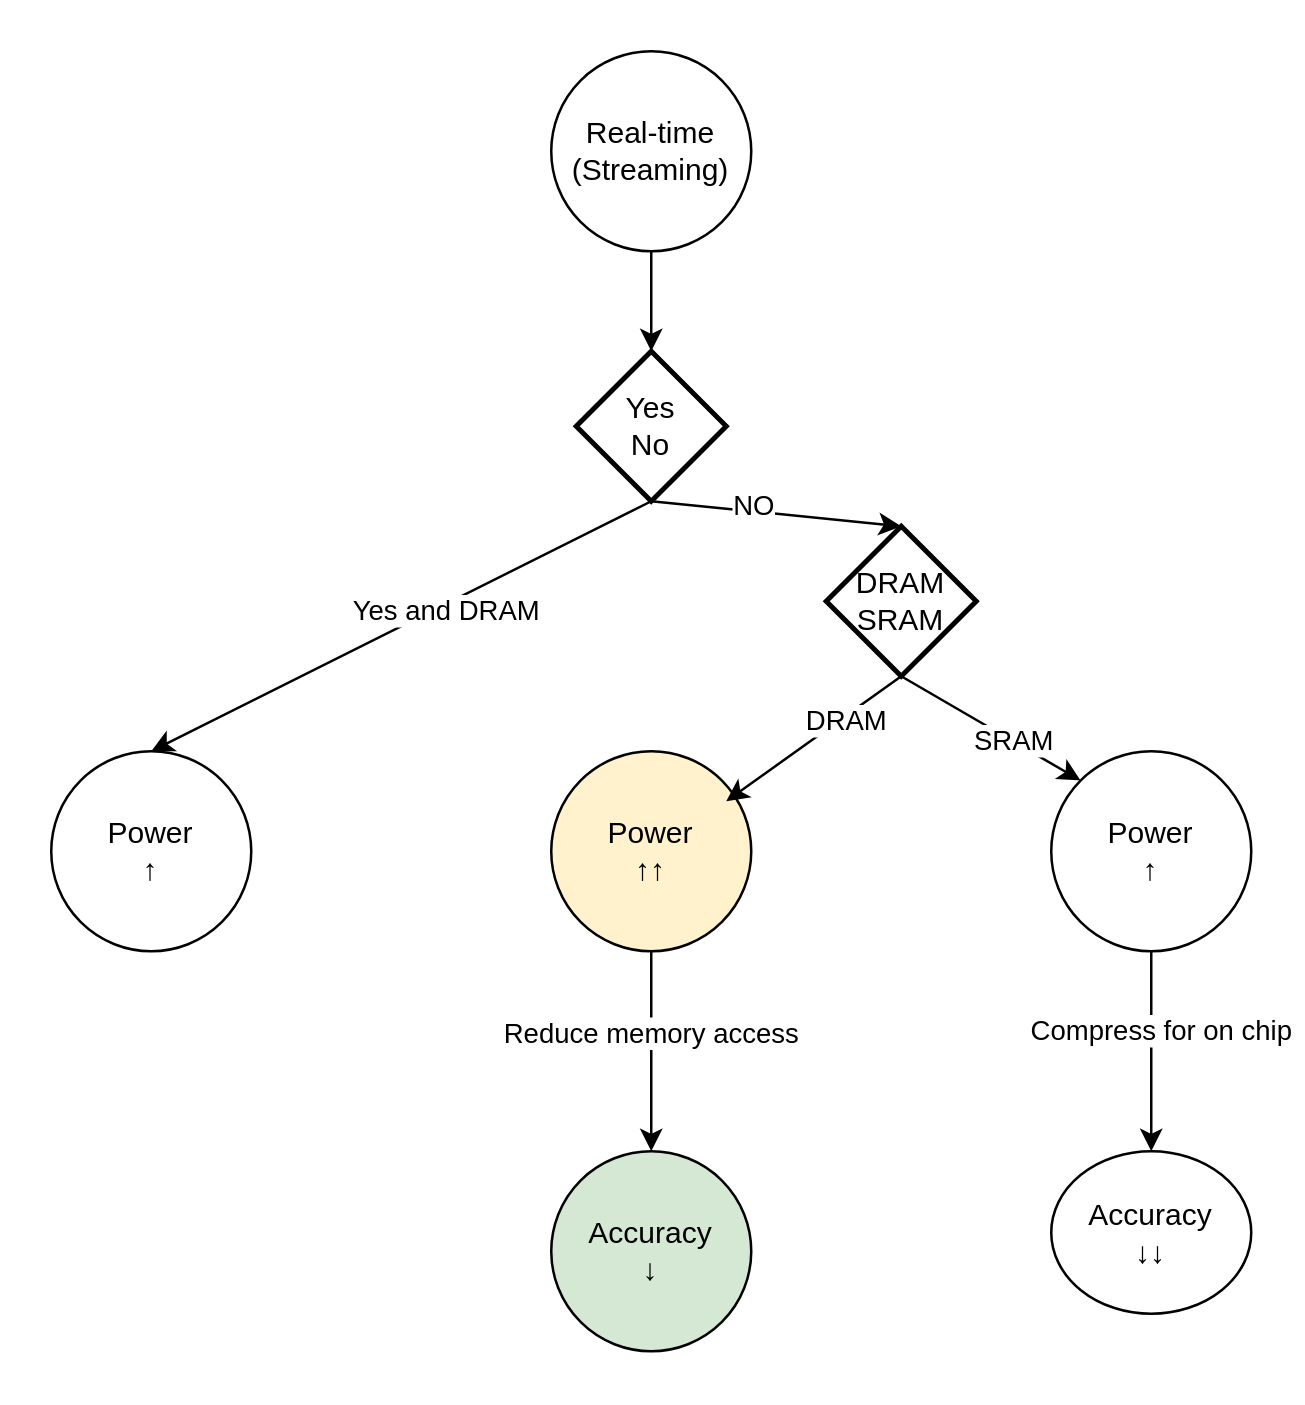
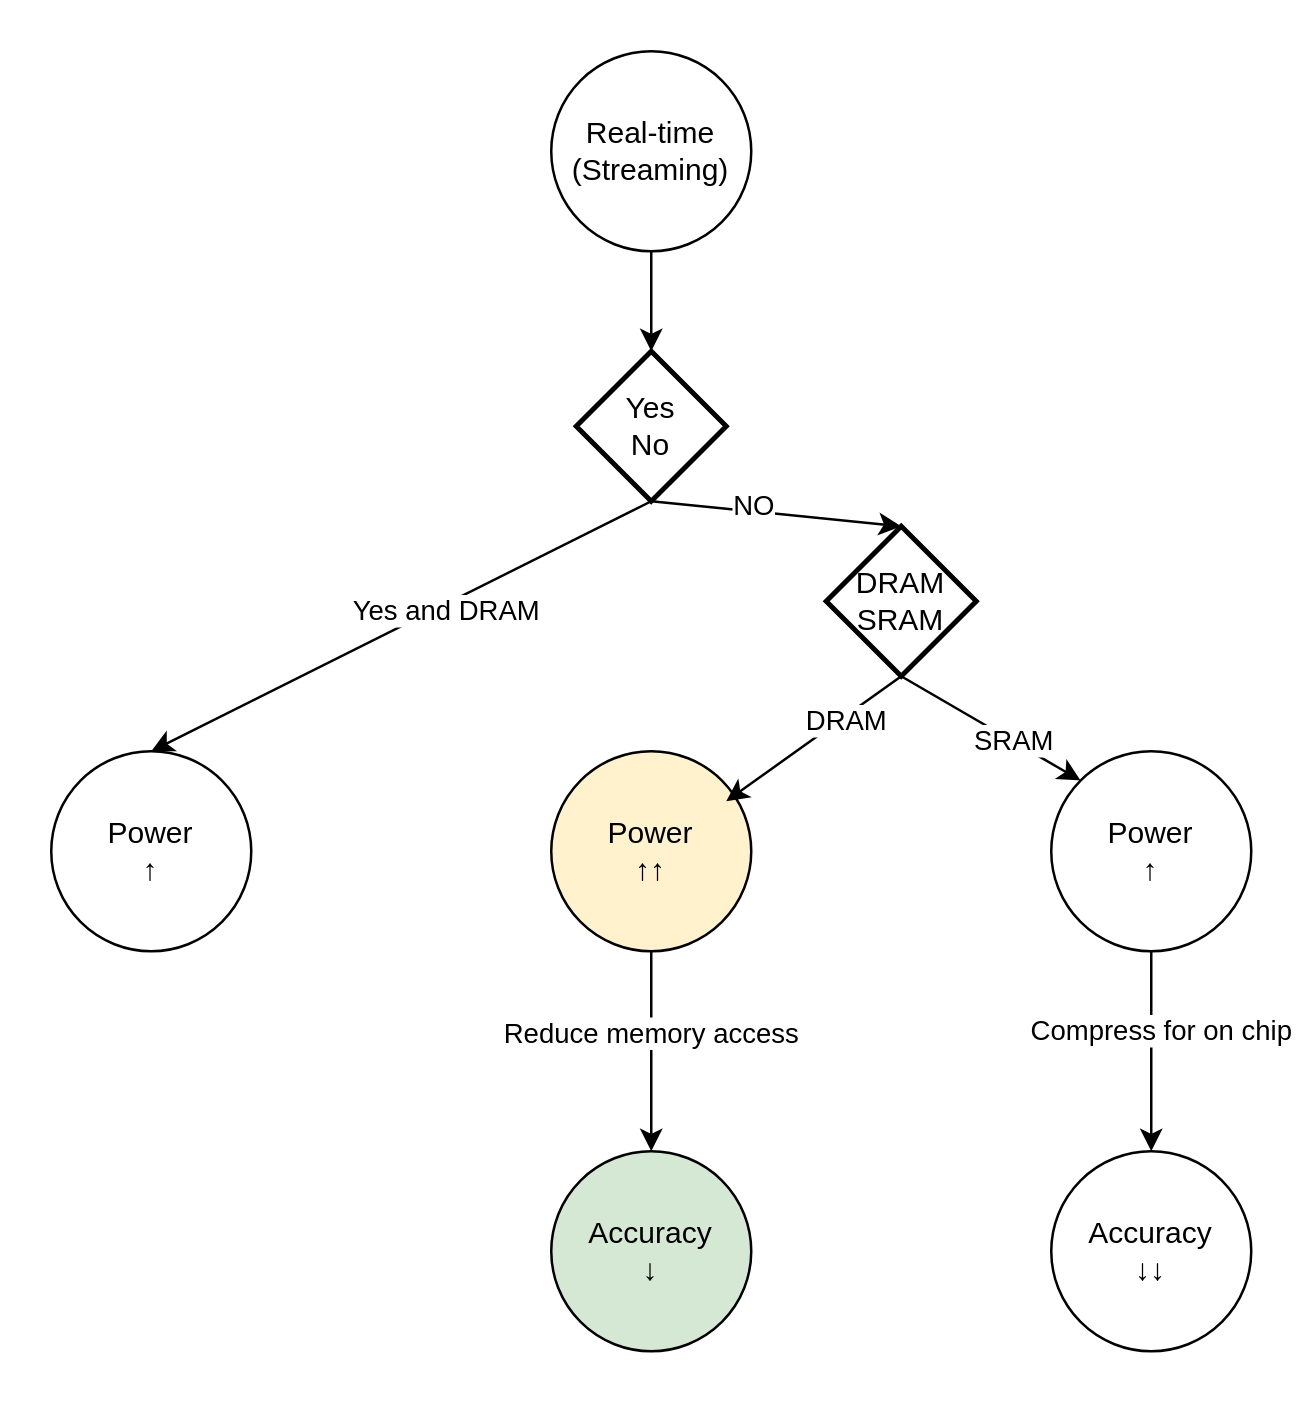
(1151, 1233) -> (1151, 1251)
